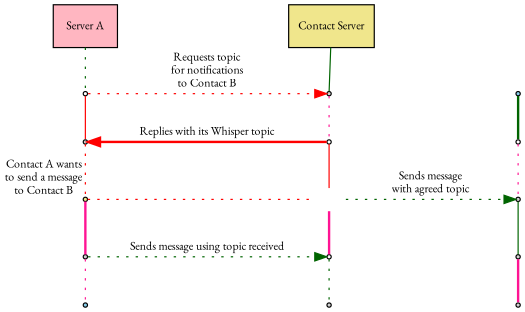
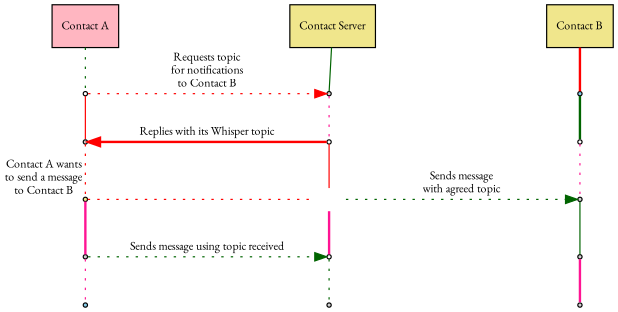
(85, 26) -> (85, 26)
none -> (580, 26)
